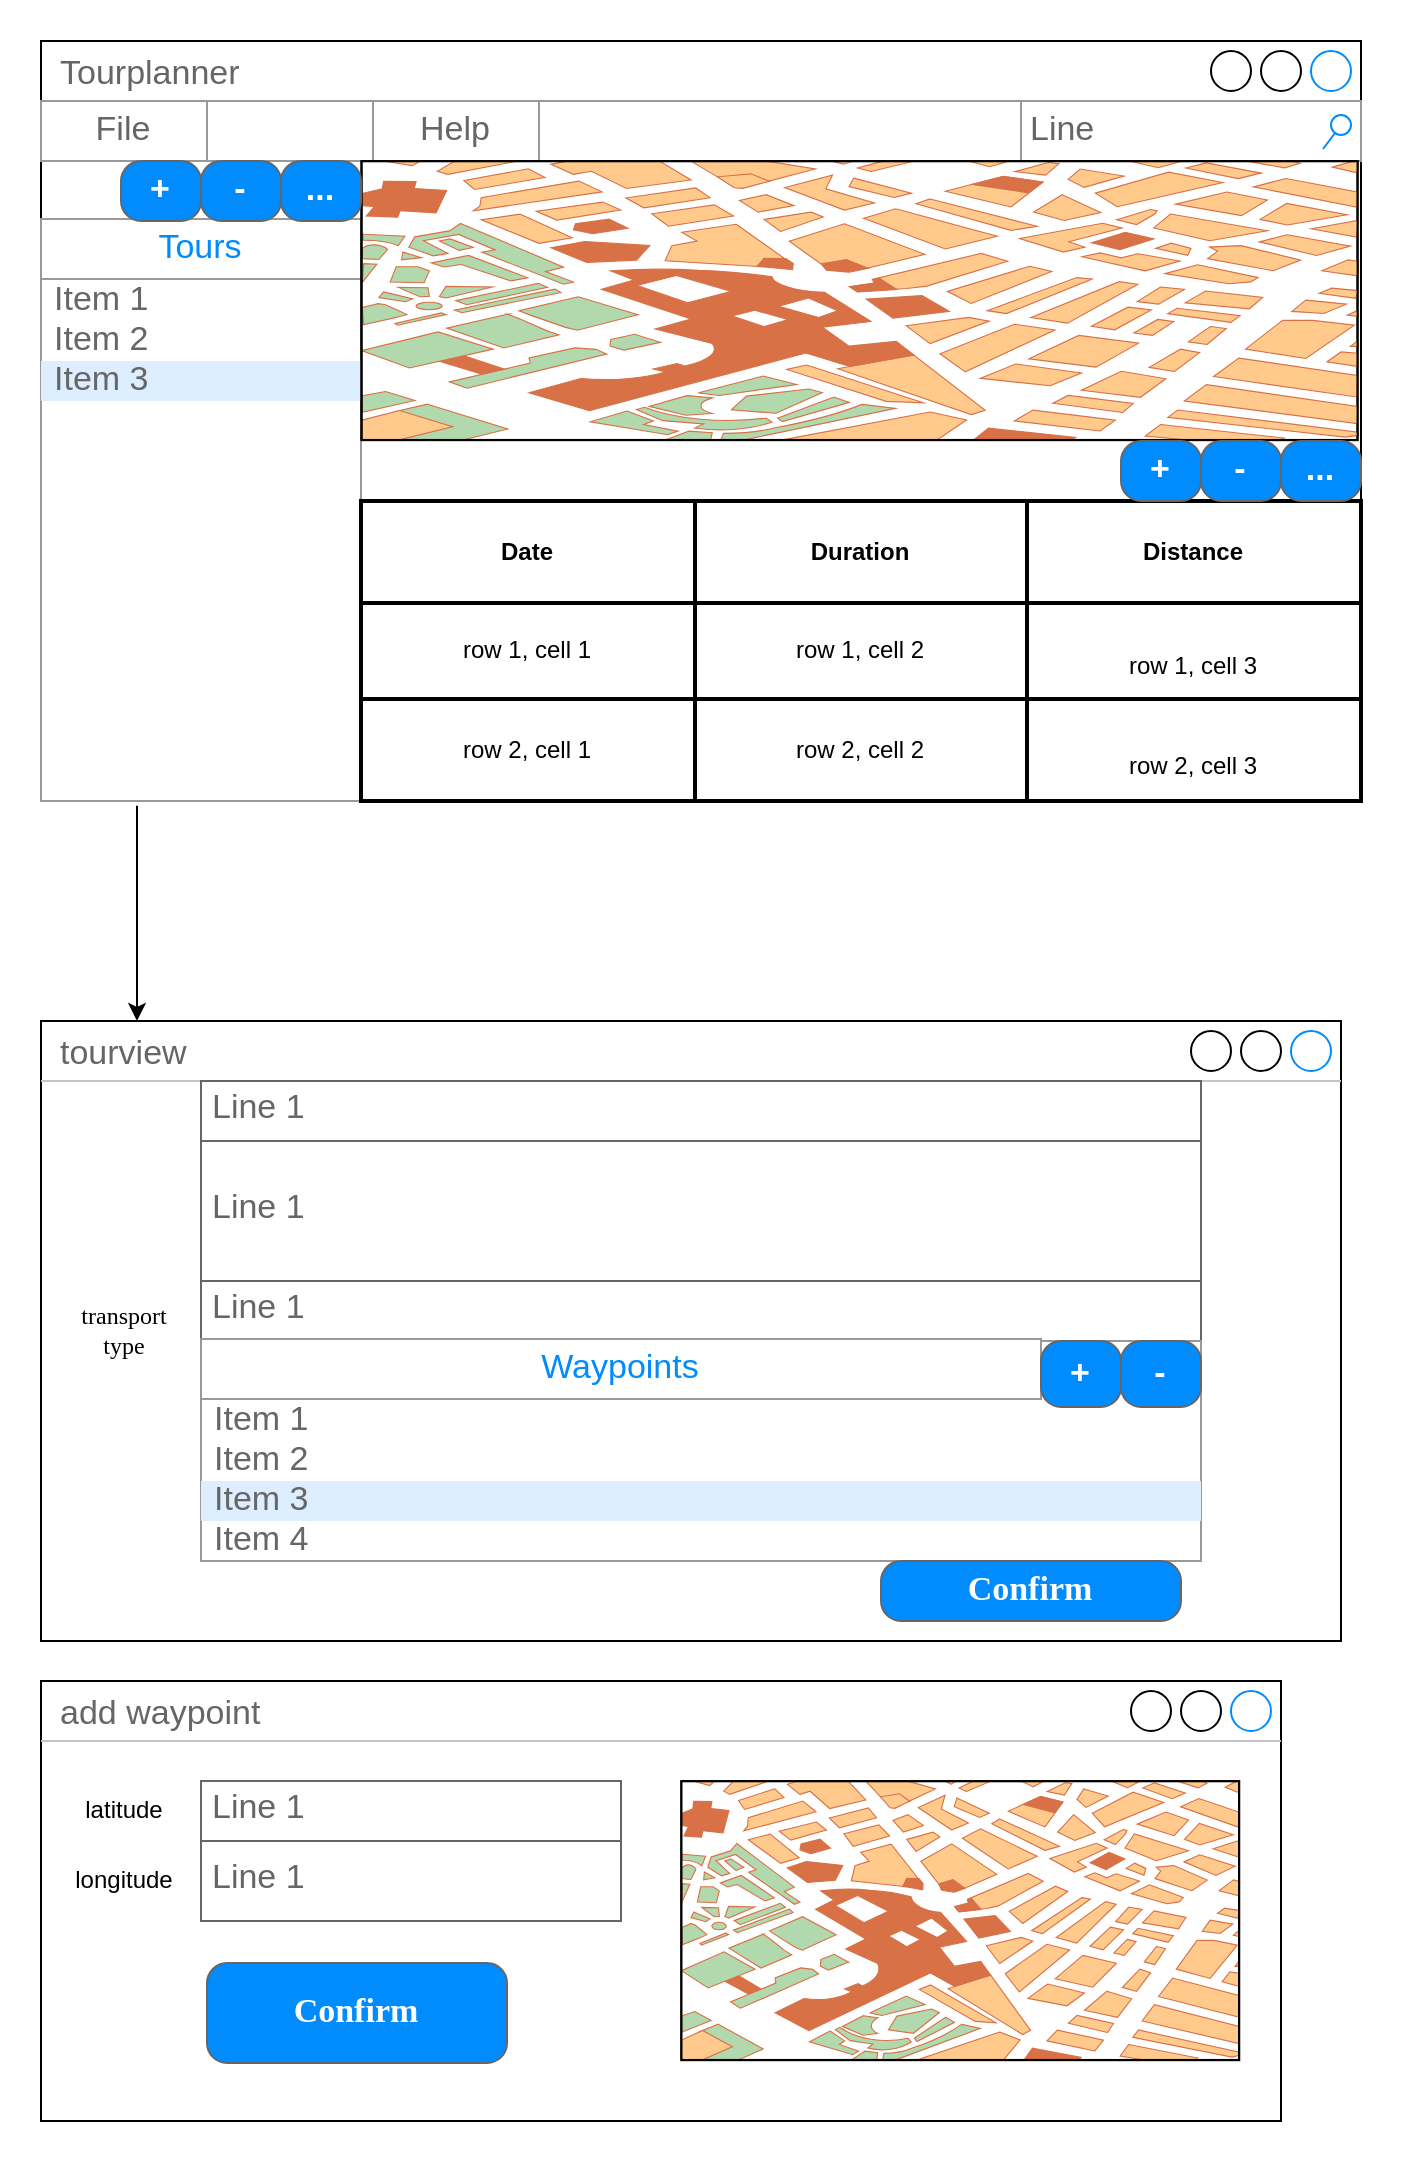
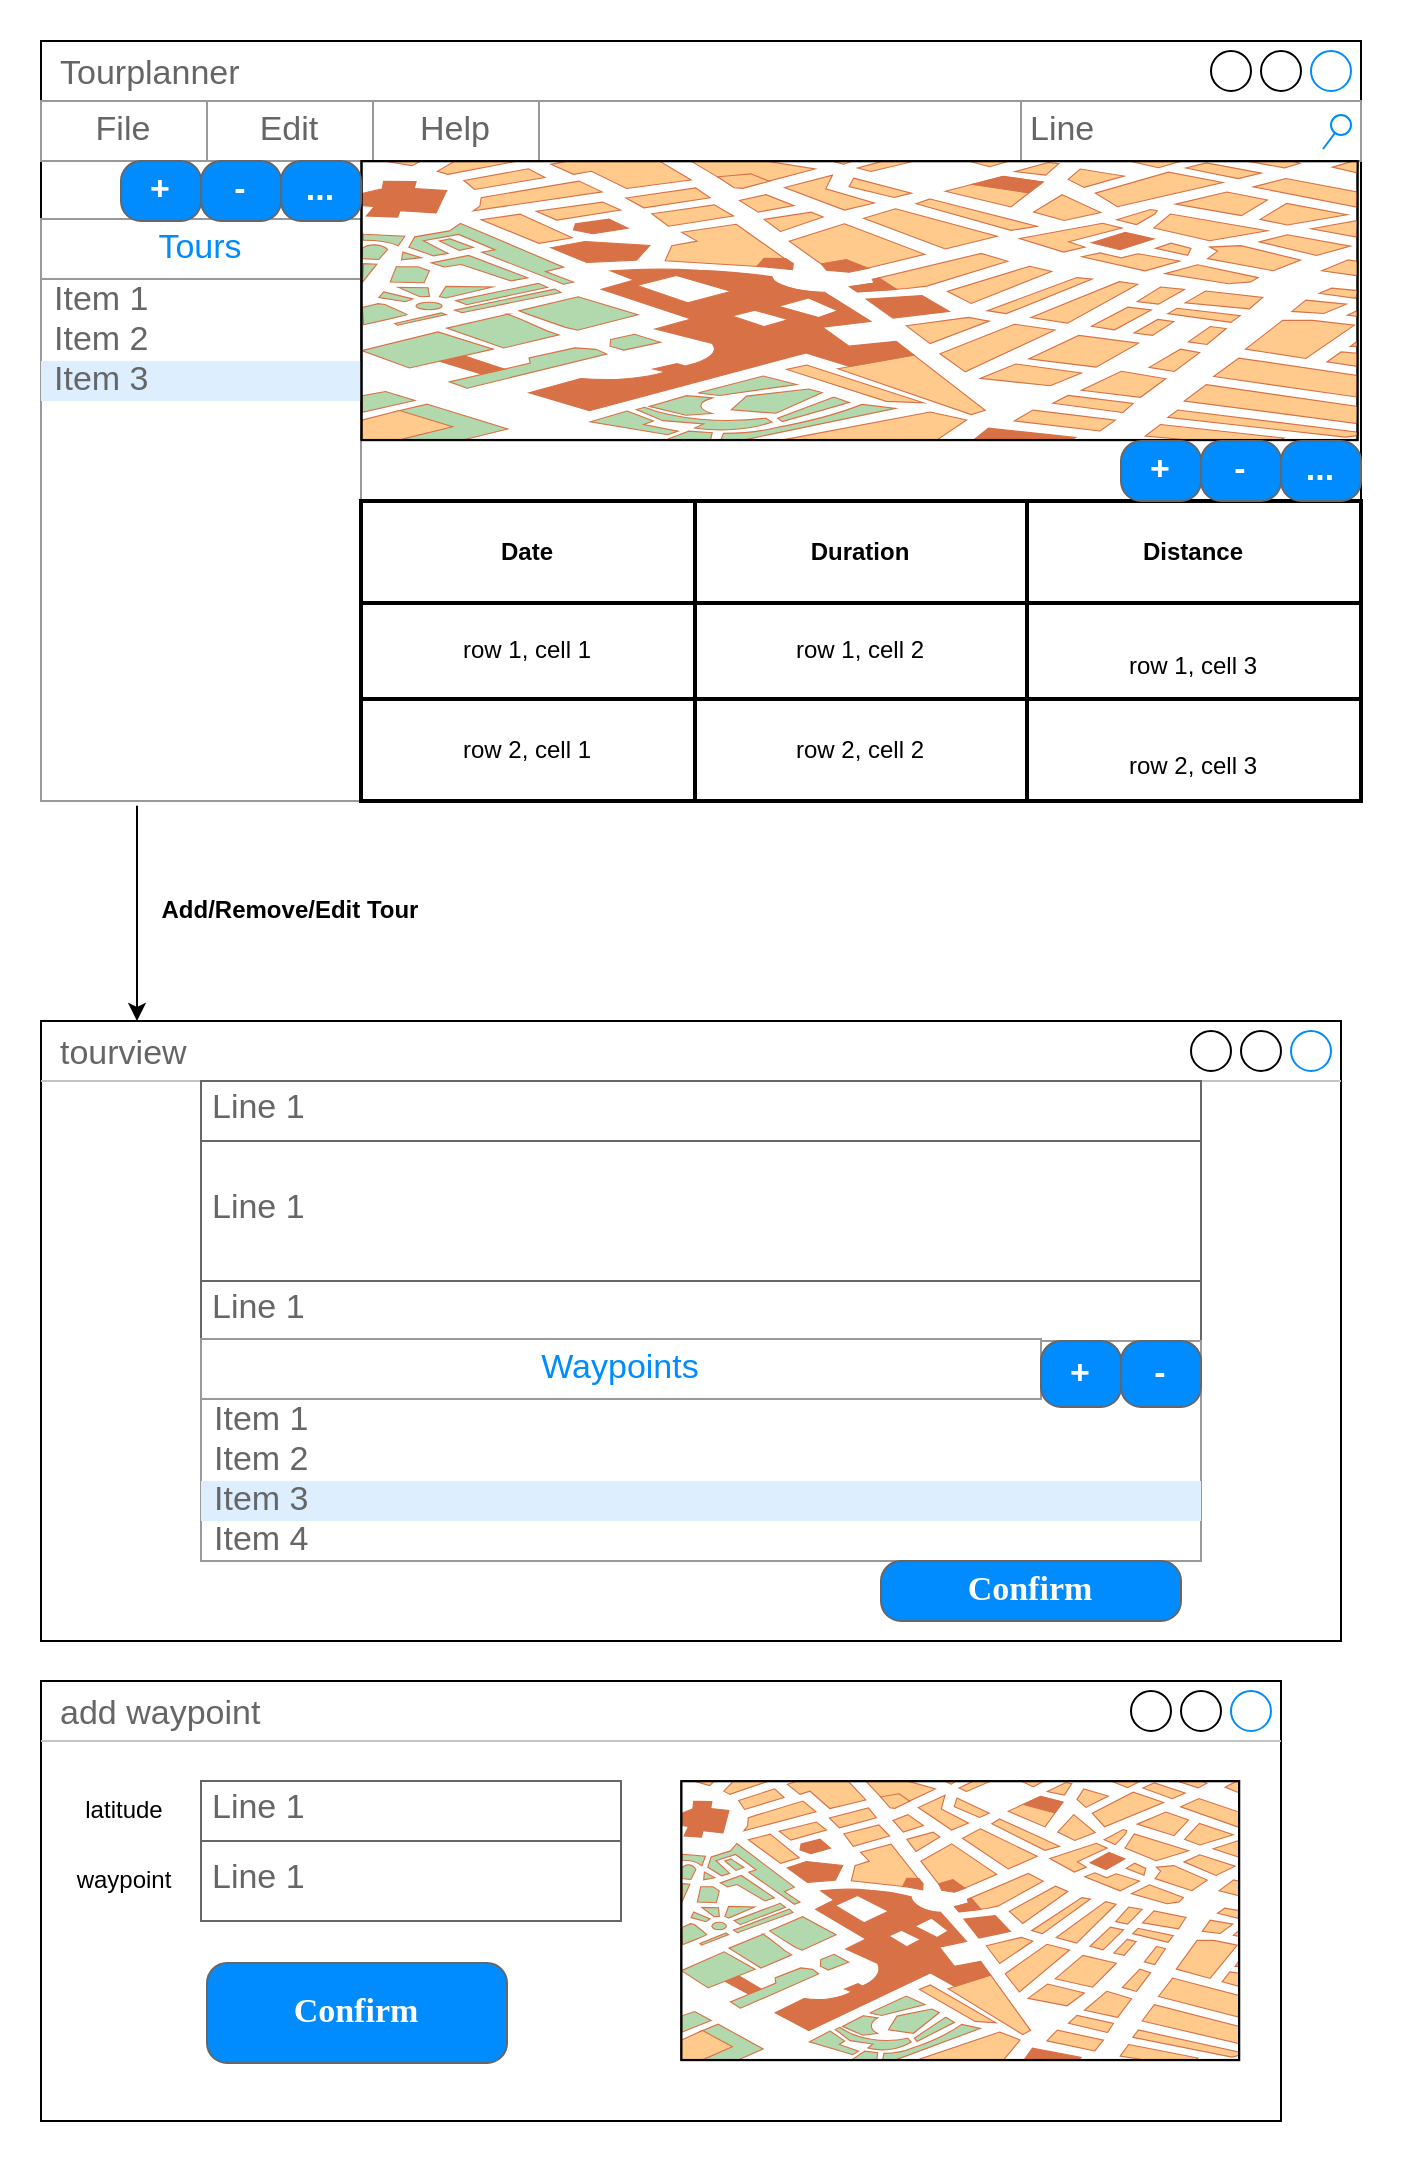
none -> (290, 131)
none -> (291, 911)
(125, 1331) -> none
(125, 1881) -> (125, 1881)
